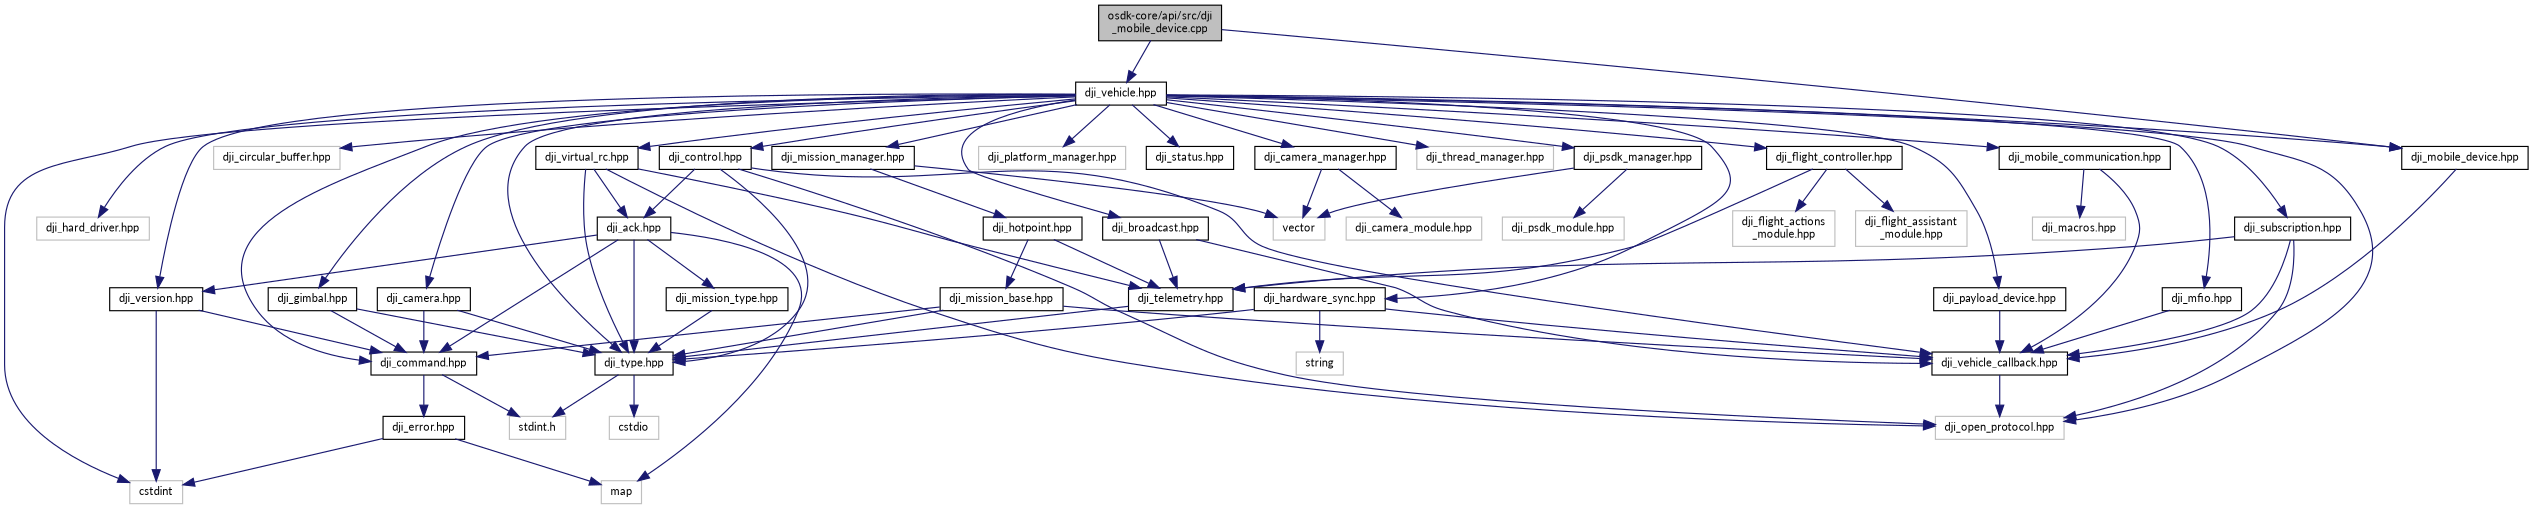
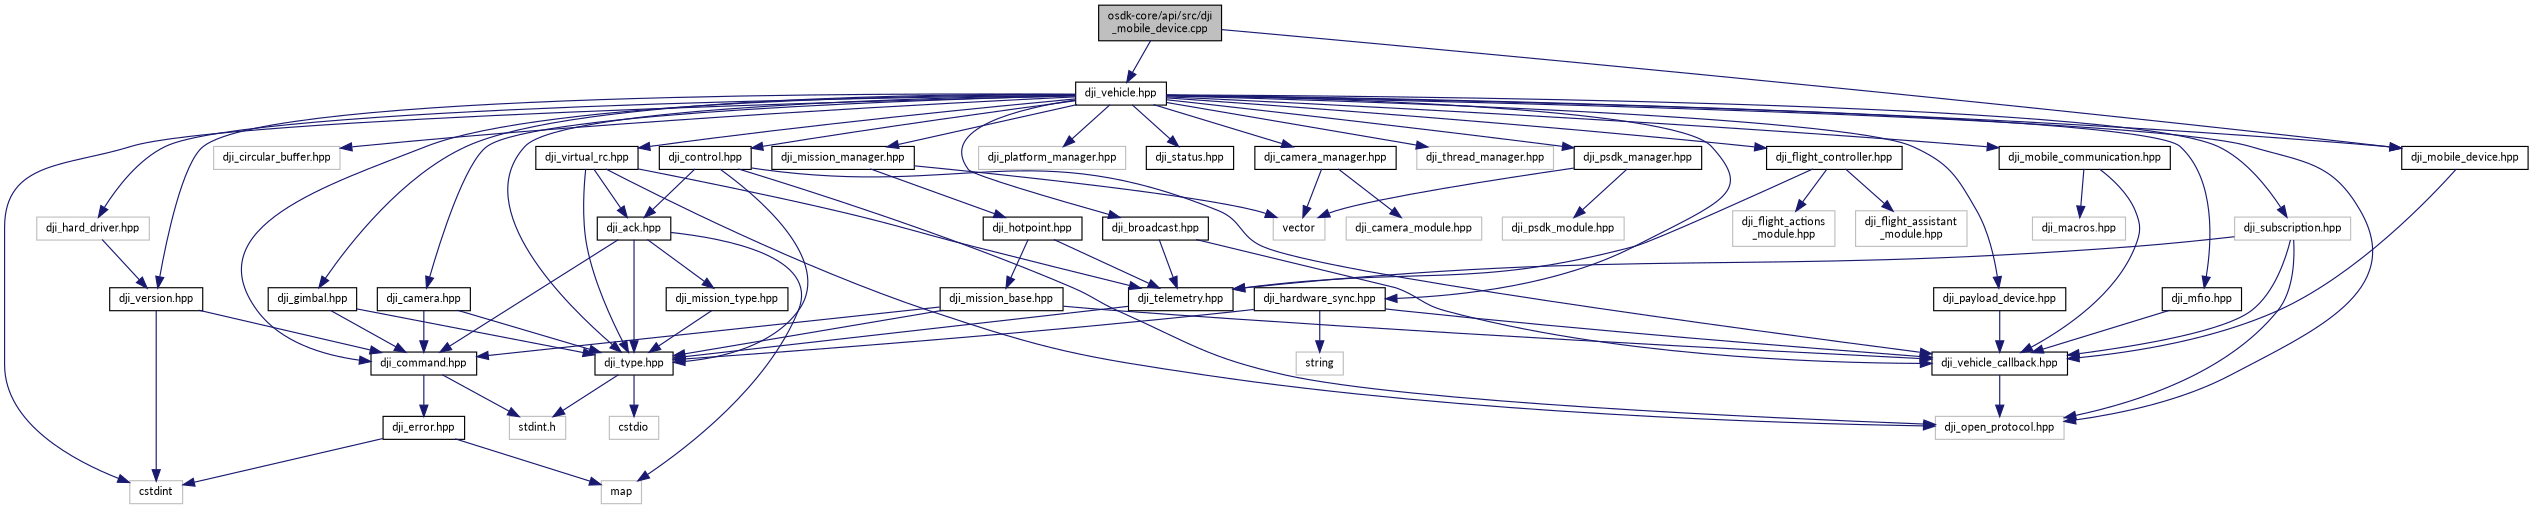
(2293, 229) -> (2293, 229)
(406, 262) -> (121, 260)
